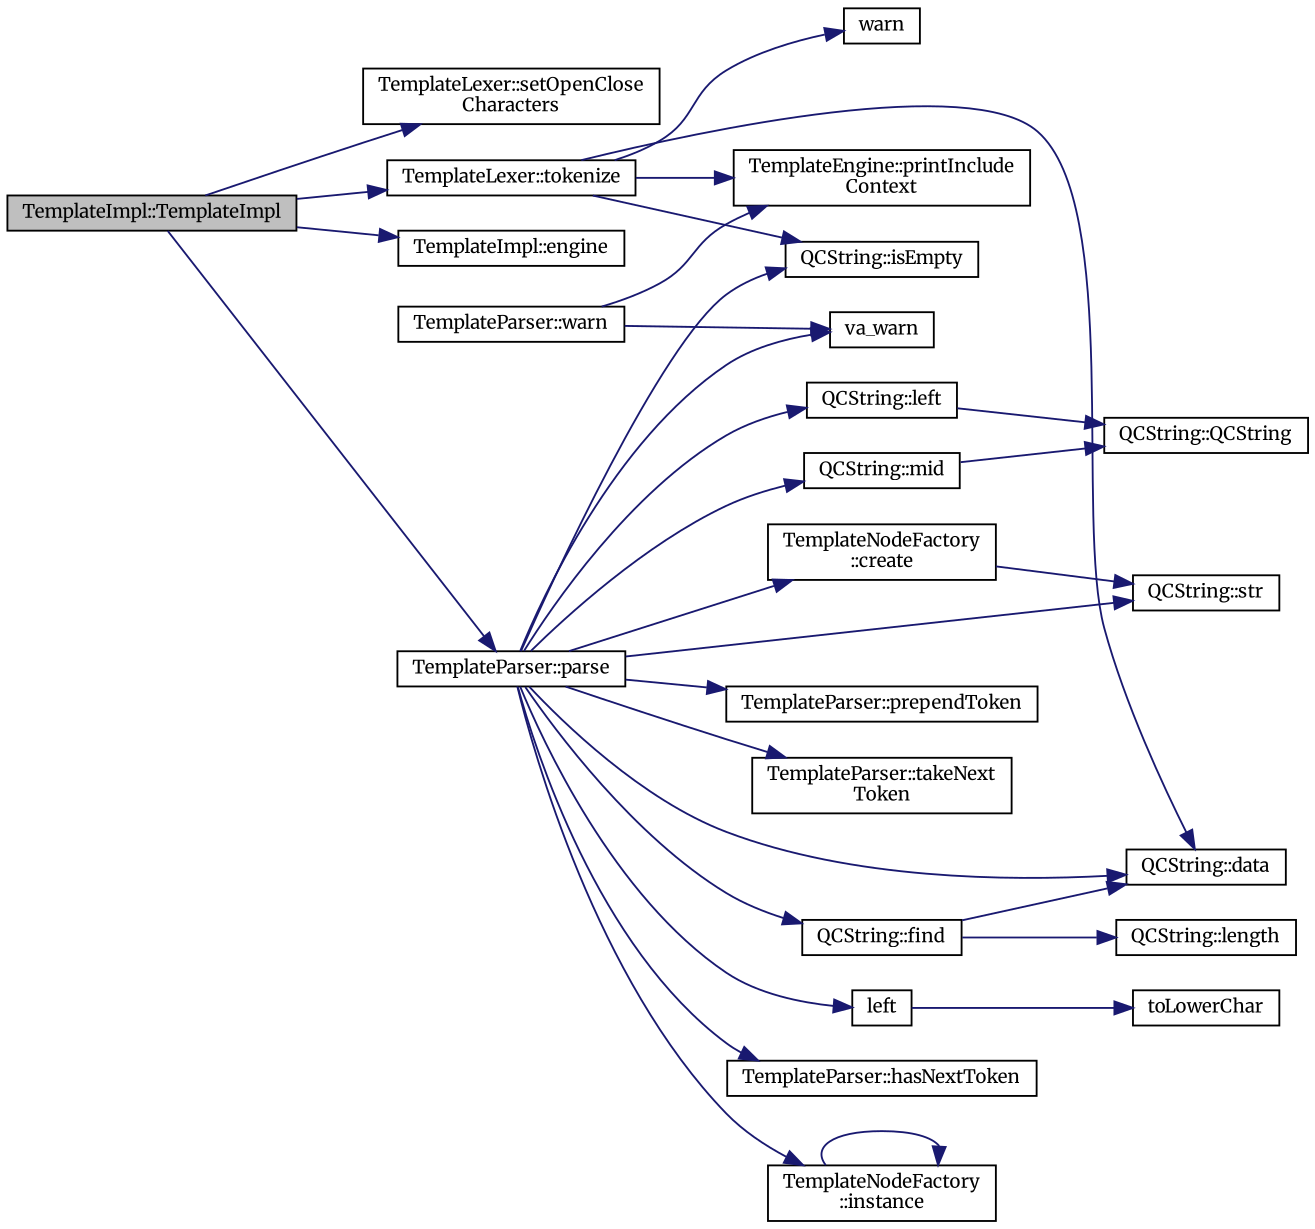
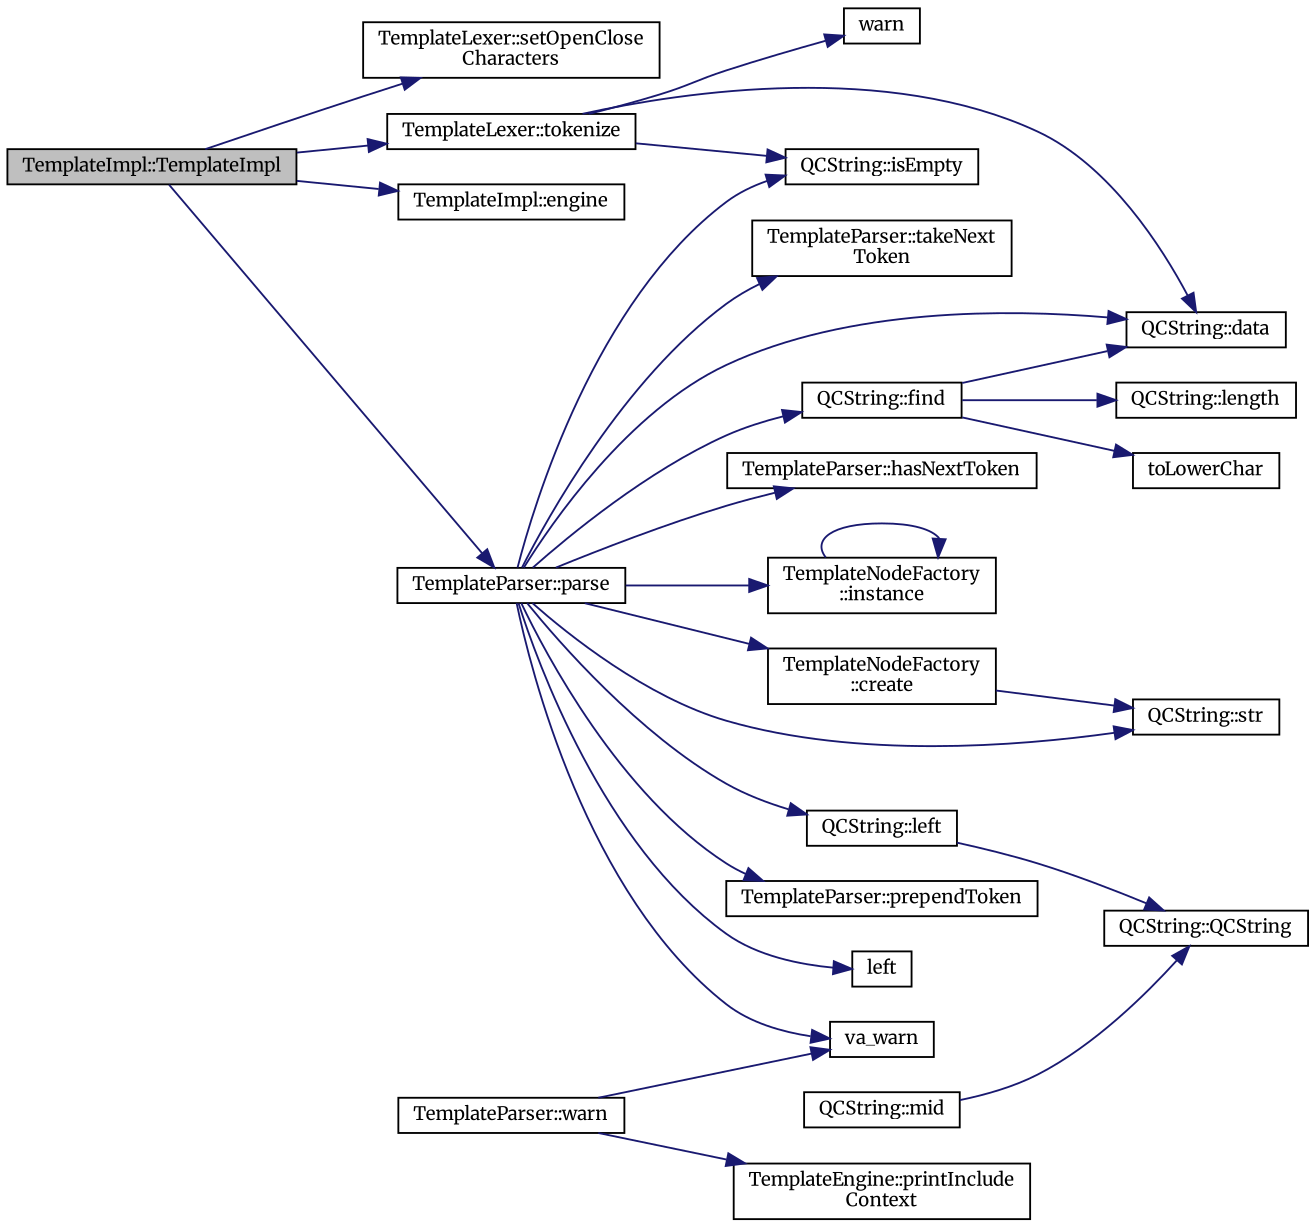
(675, 178) -> none
(648, 552) -> none
(1013, 1008) -> (1038, 434)
